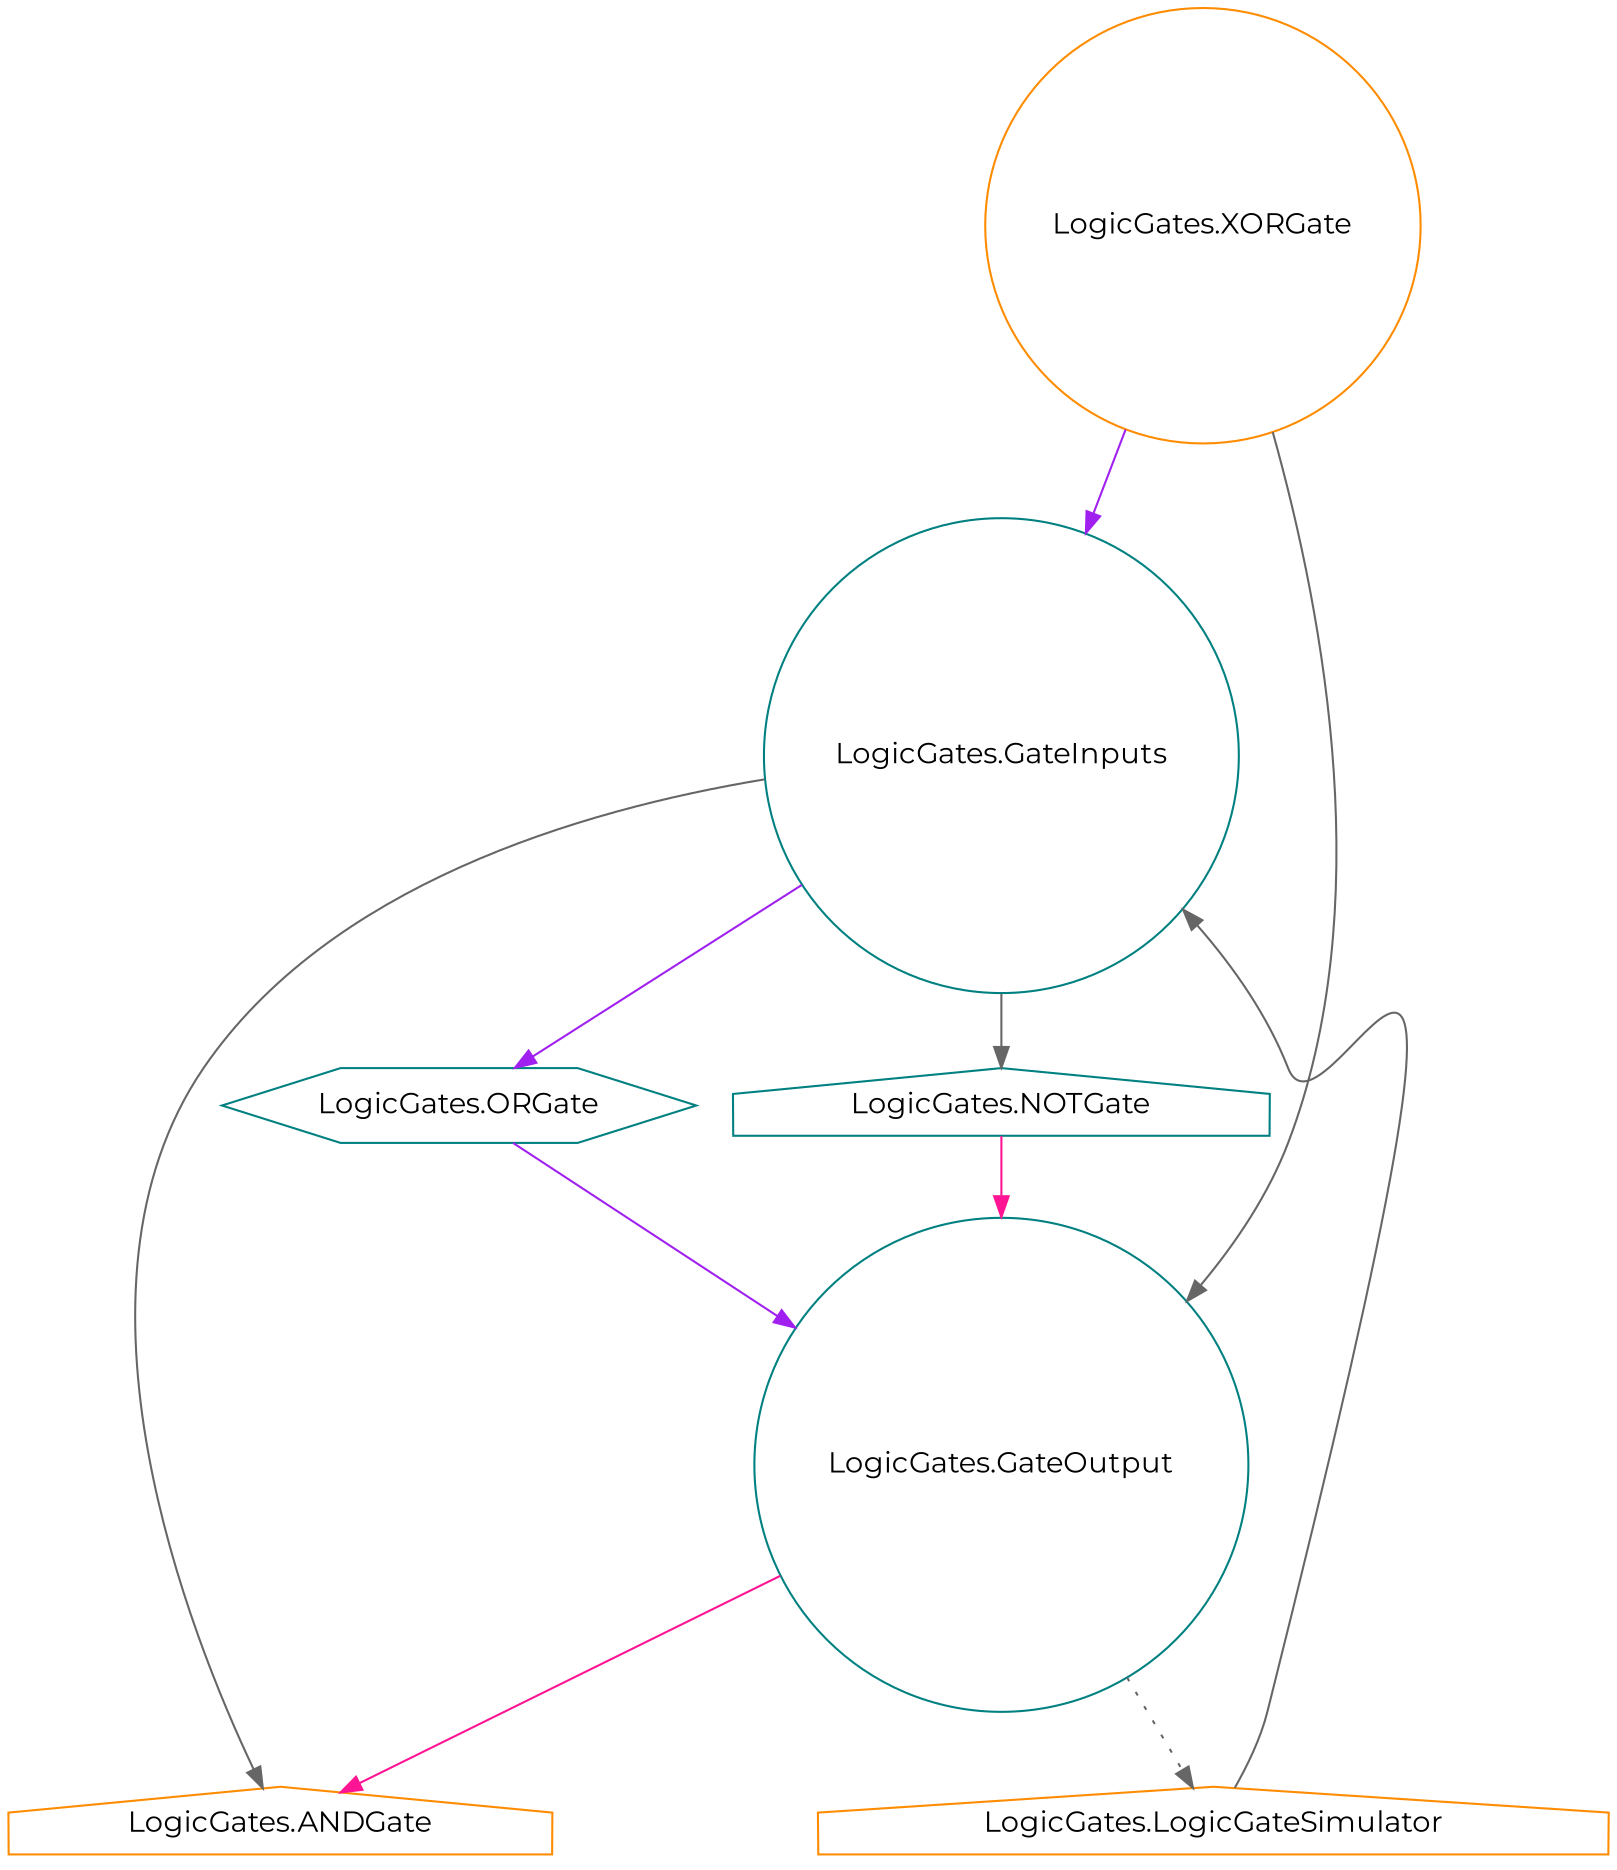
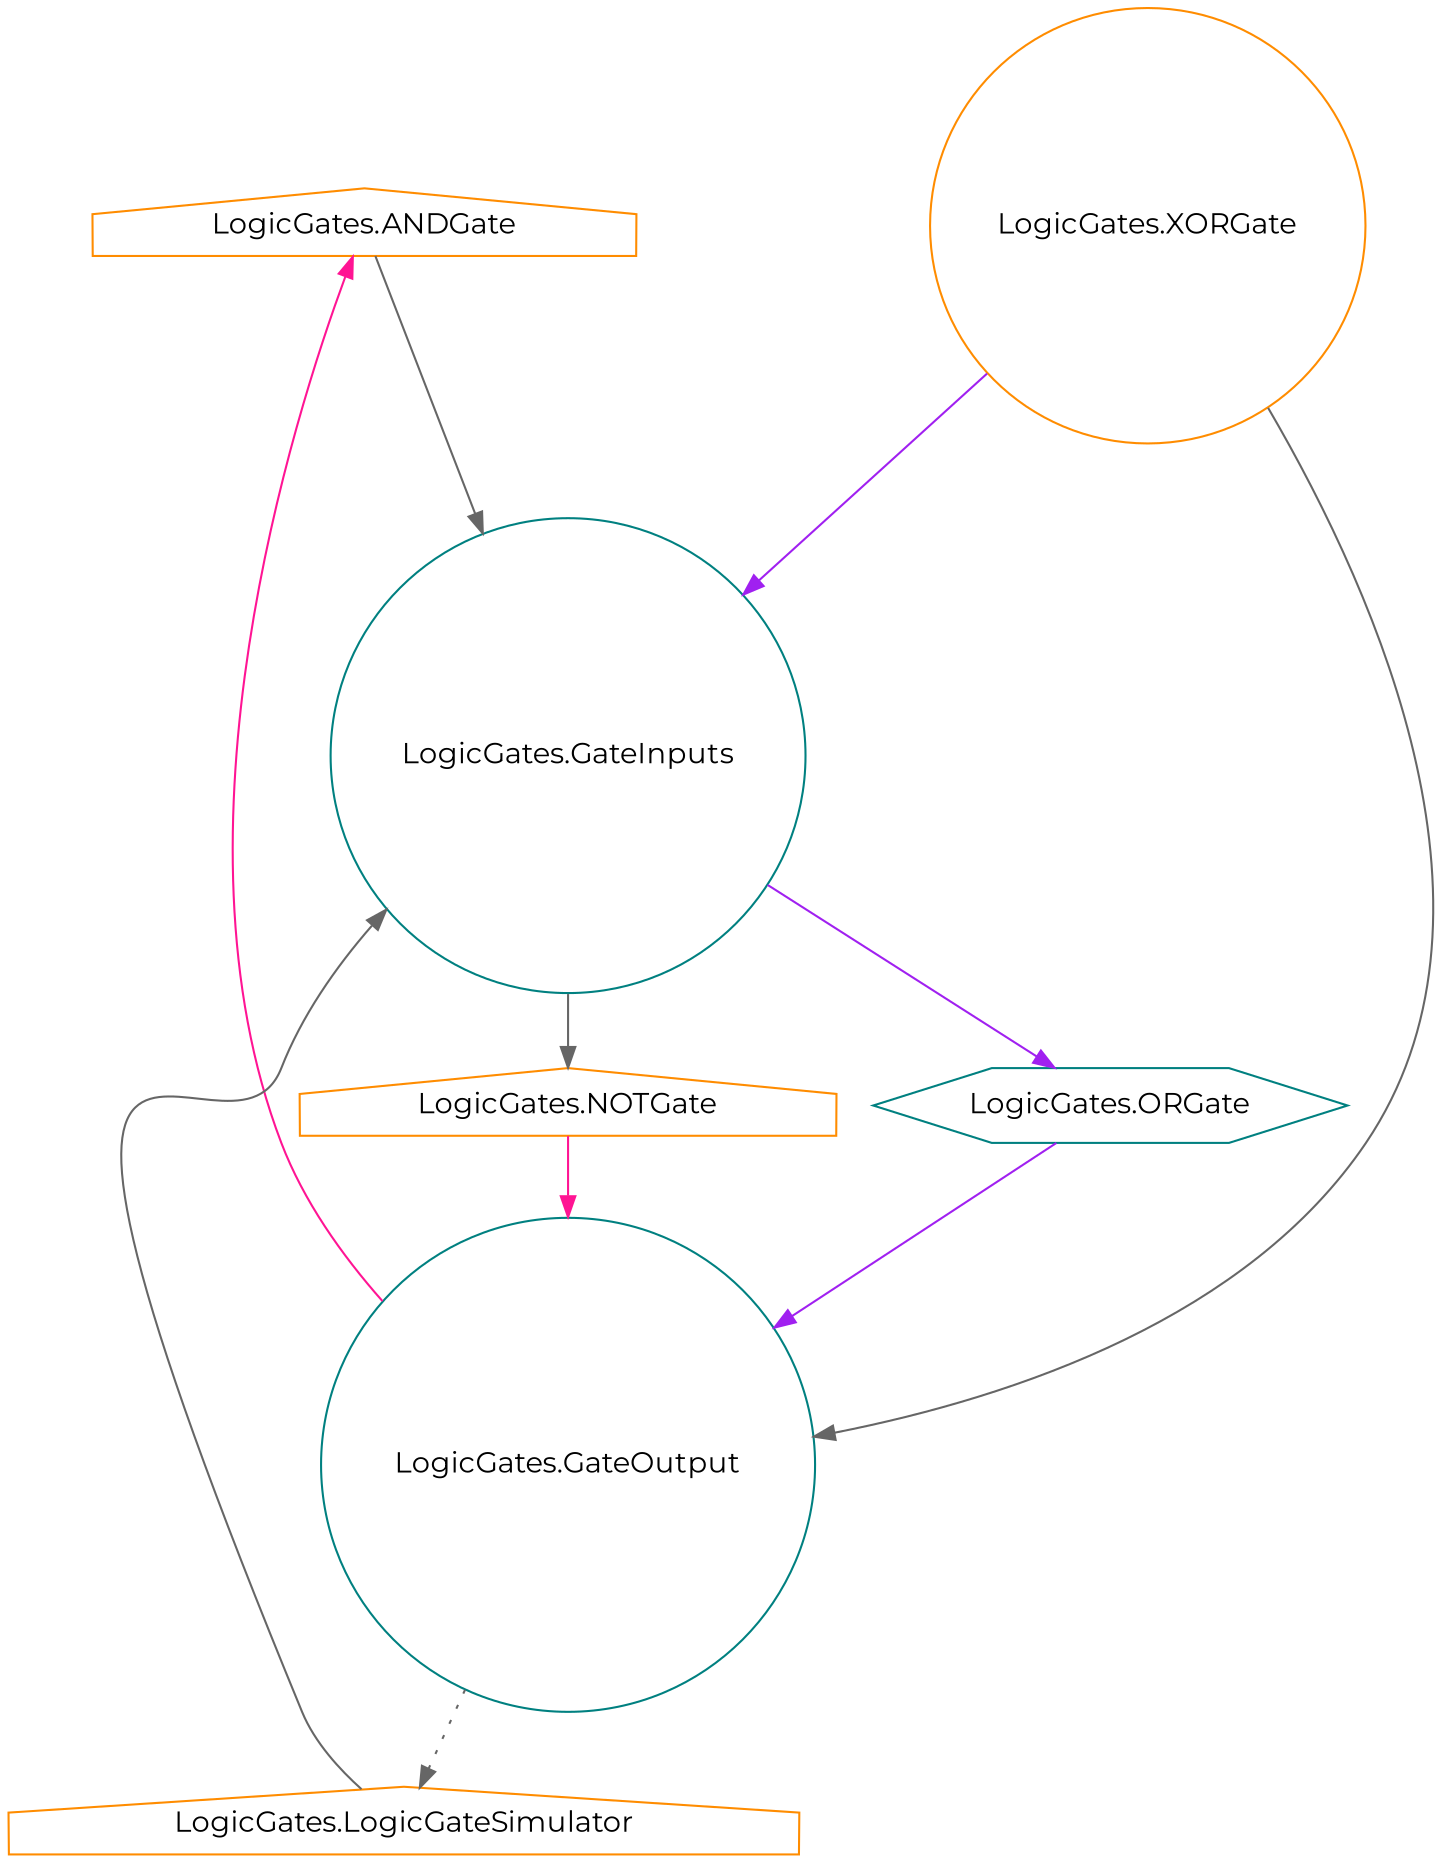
(185, 1106) -> (425, 385)
(1001, 1106) -> (568, 1106)
